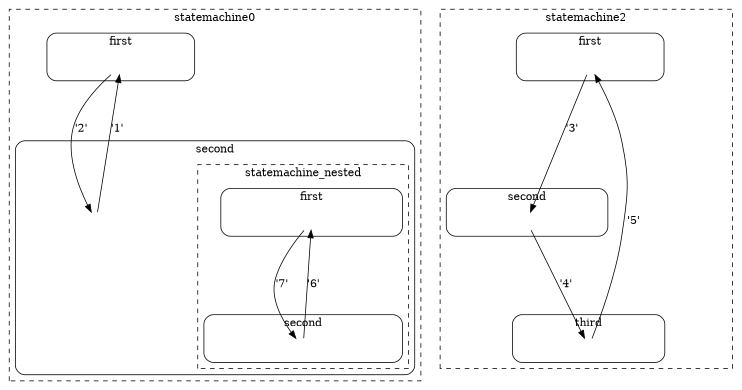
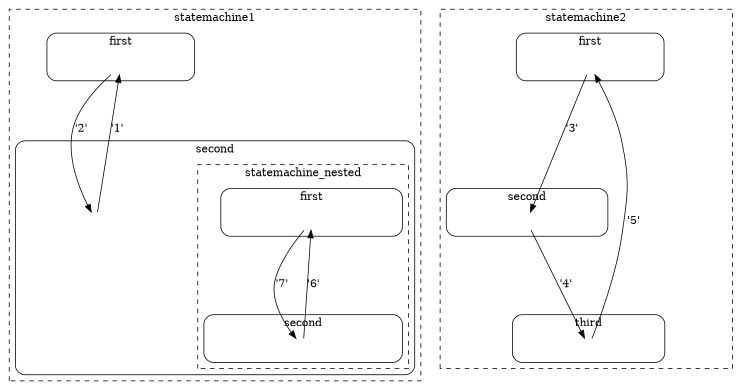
(215, 18) -> (215, 18)
